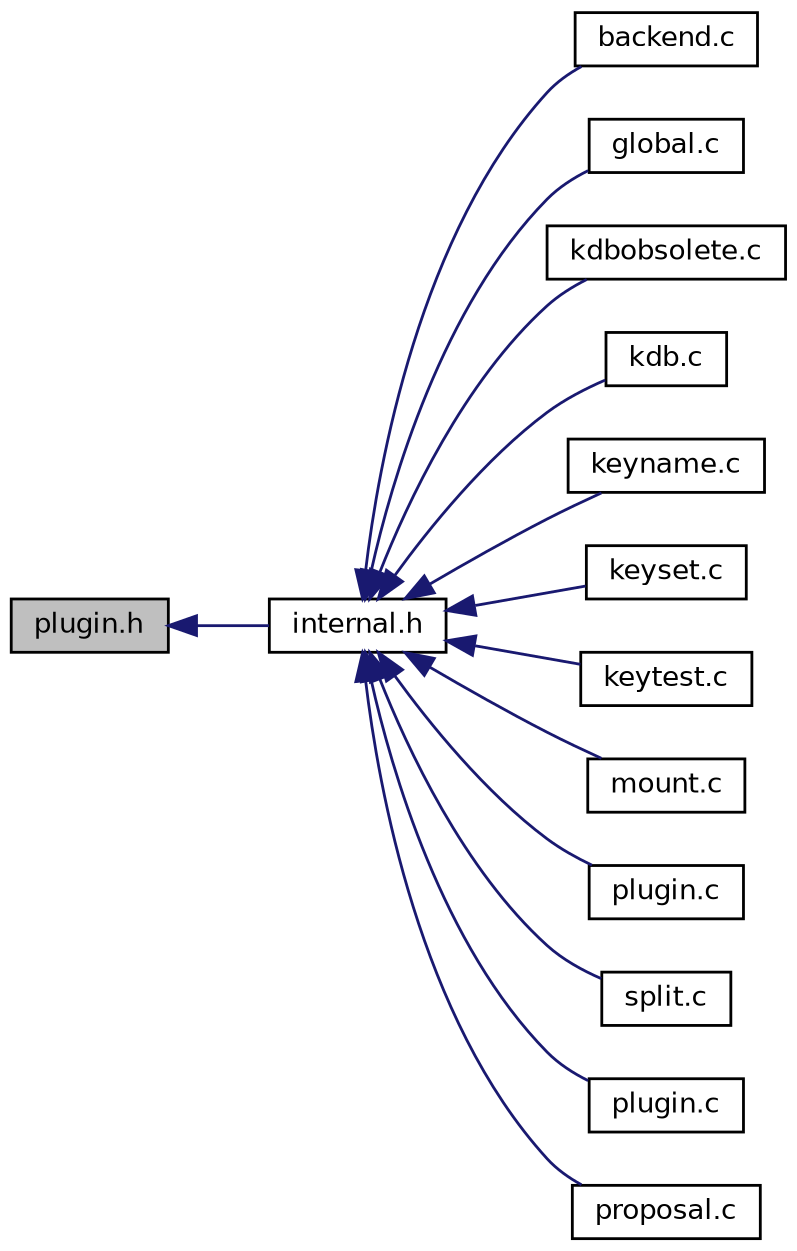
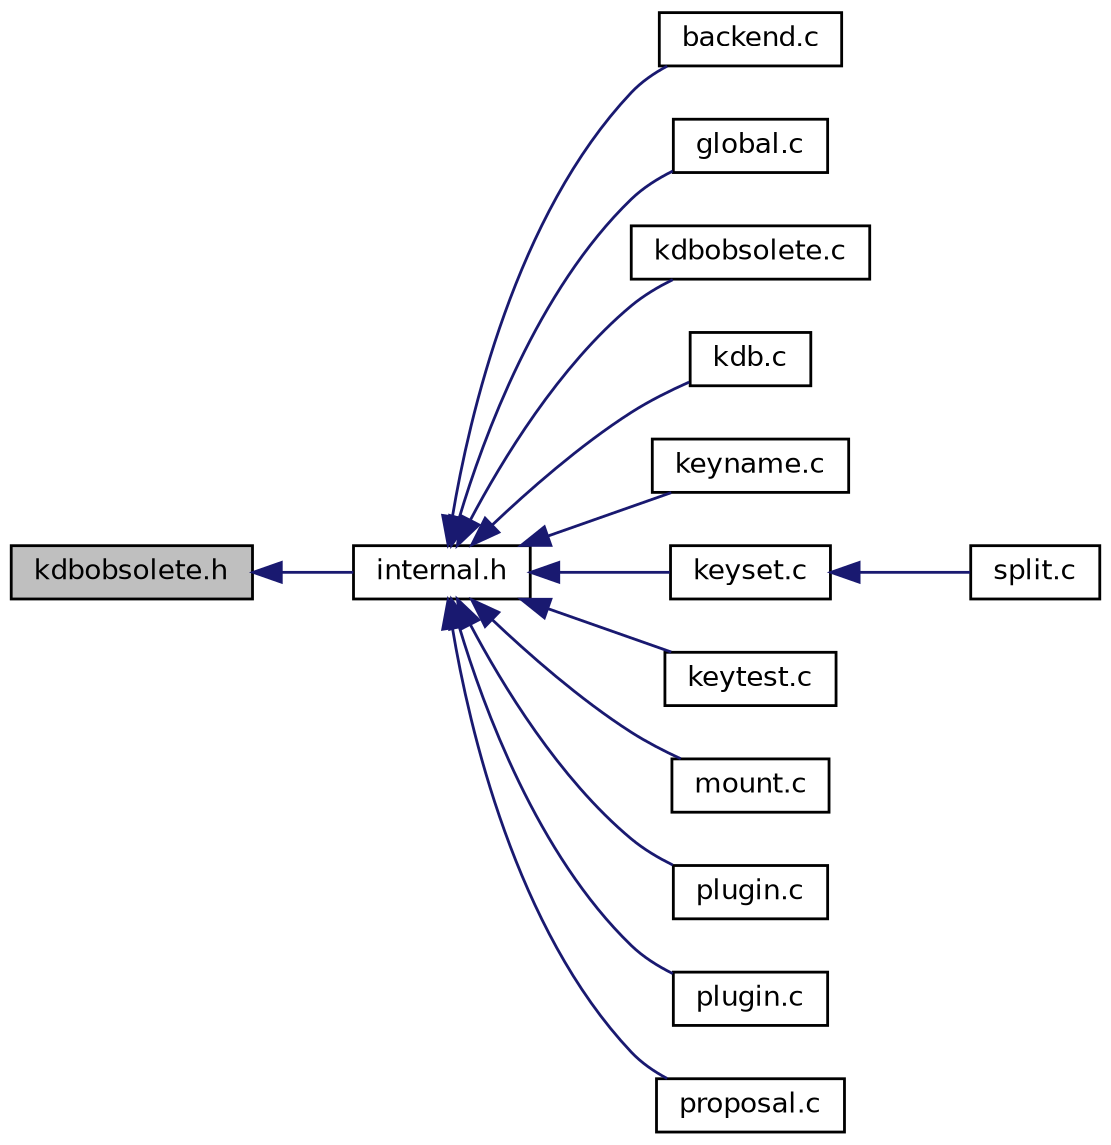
(90, 626) -> (132, 572)
(466, 848) -> (915, 572)
